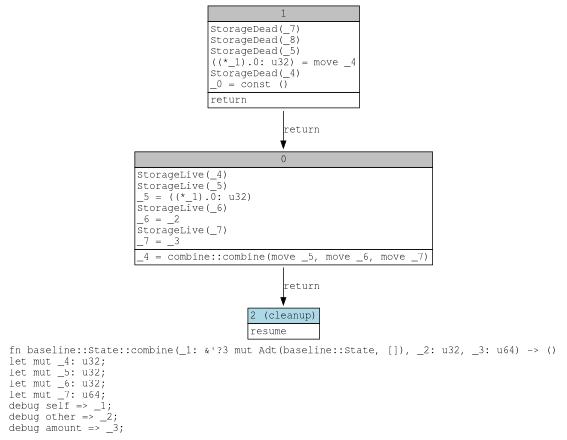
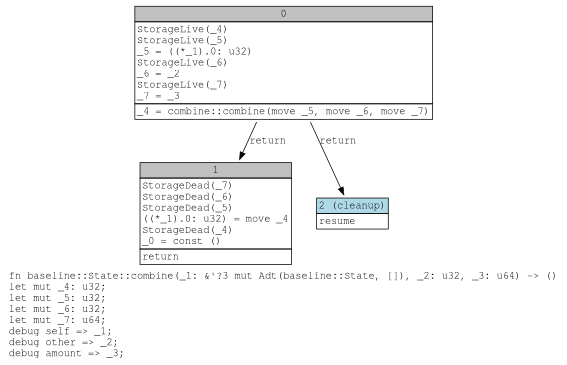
(256, 40) -> (188, 197)
(283, 126) -> (250, 137)
